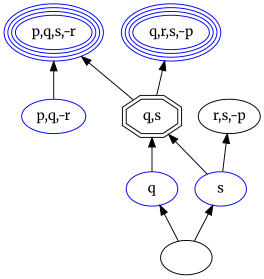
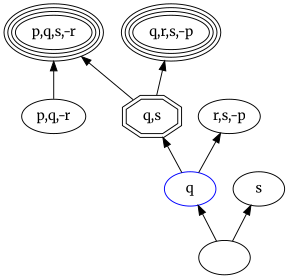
(54, 32) -> (54, 32)
(171, 32) -> (171, 32)
(54, 116) -> (54, 116)
(224, 157) -> (207, 157)
(191, 158) -> none
(221, 189) -> (259, 189)
